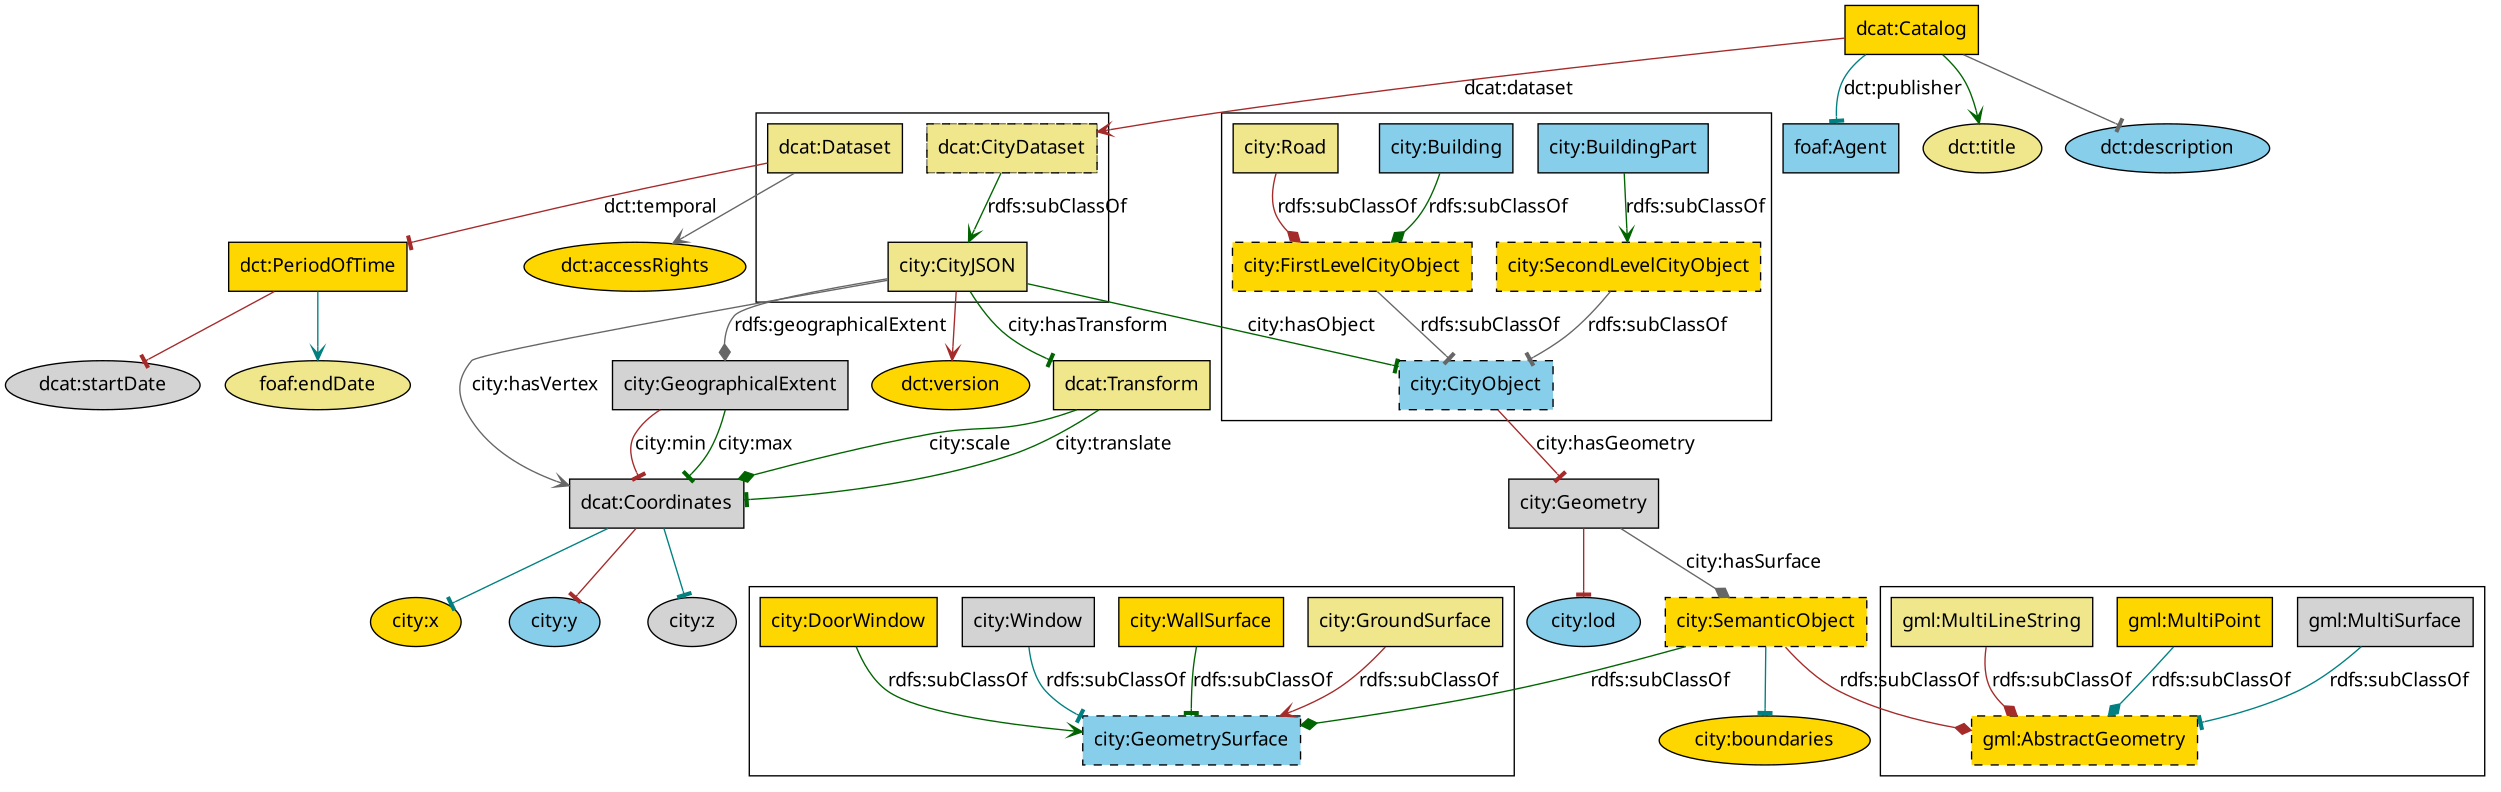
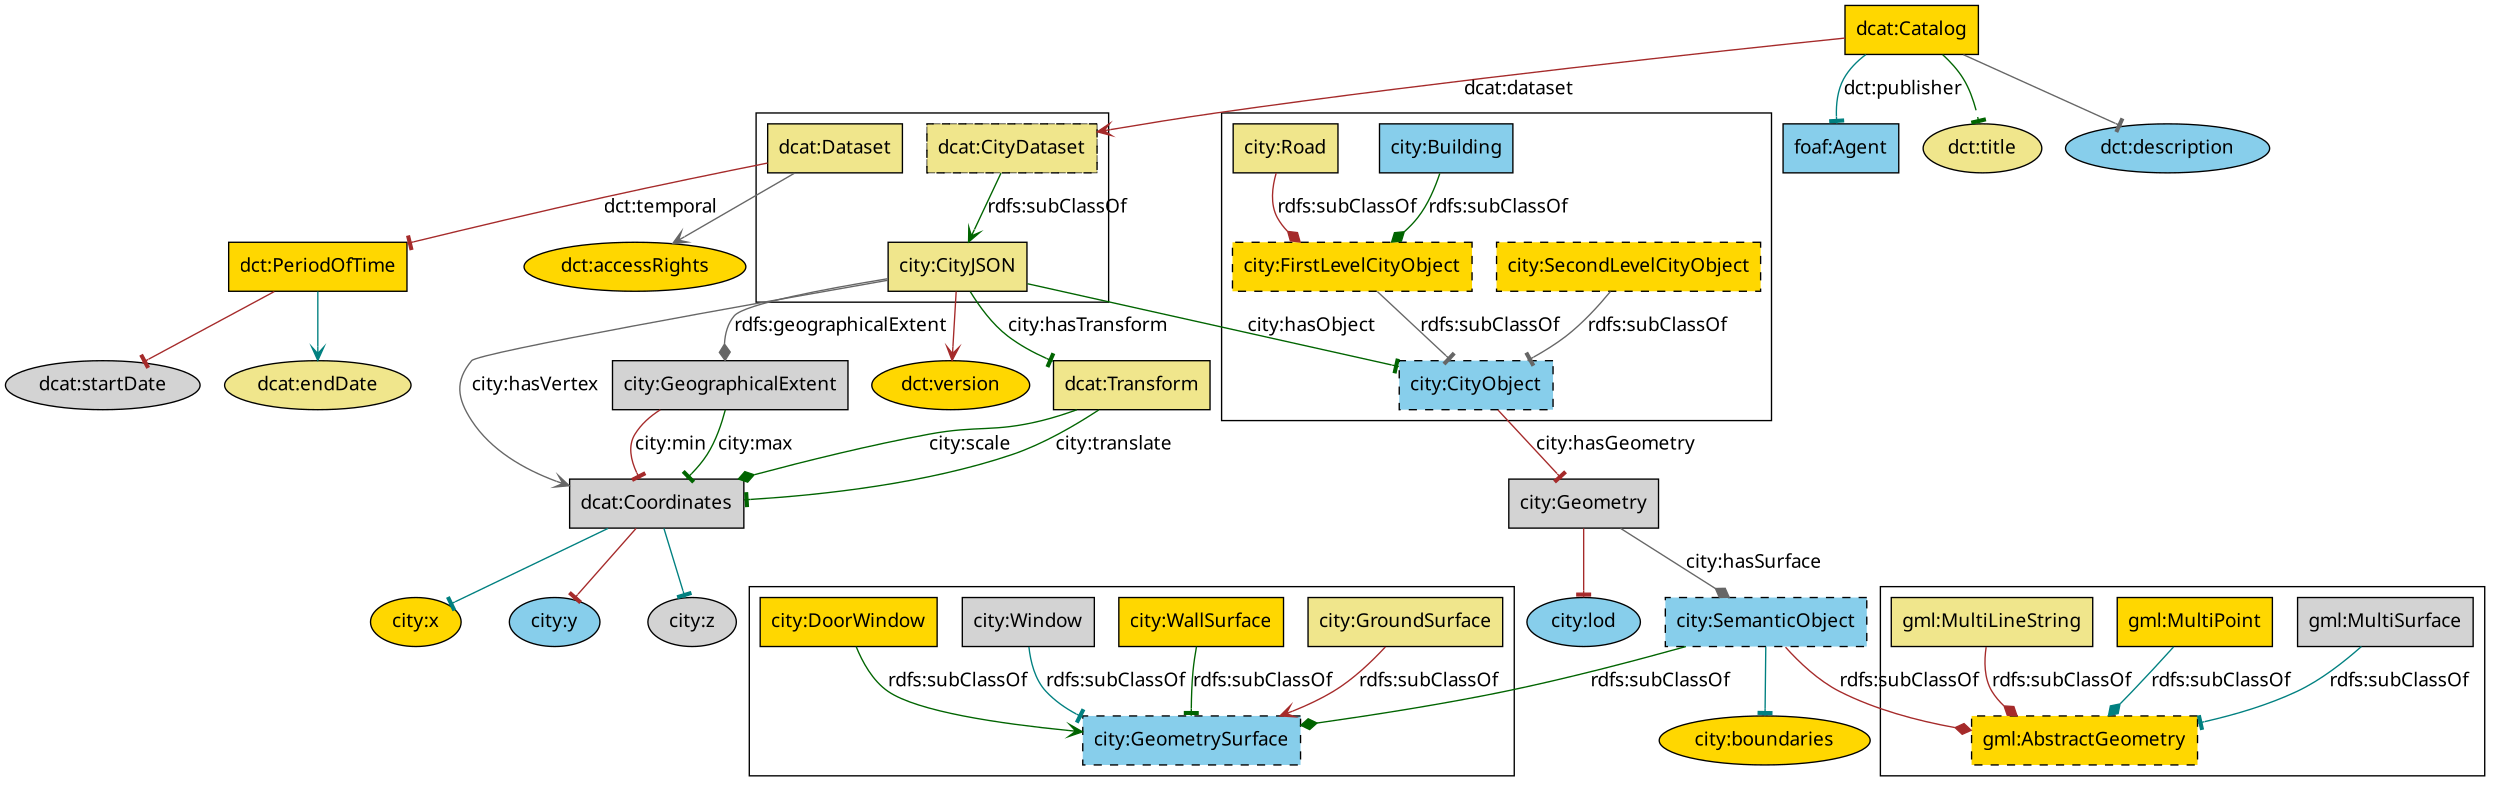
(1964, 80) -> (1964, 80)
(1623, 148) -> none
(318, 385) -> (318, 385)
(1766, 622) -> (1766, 622)
